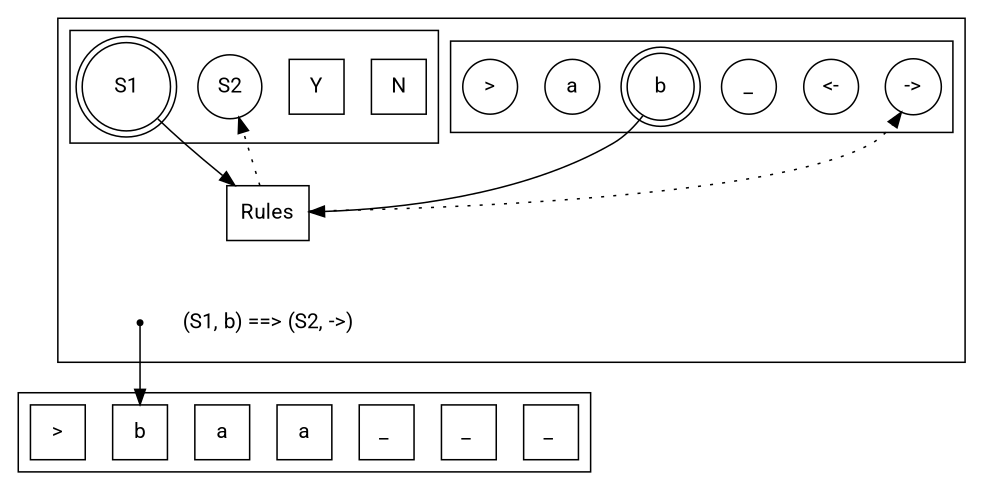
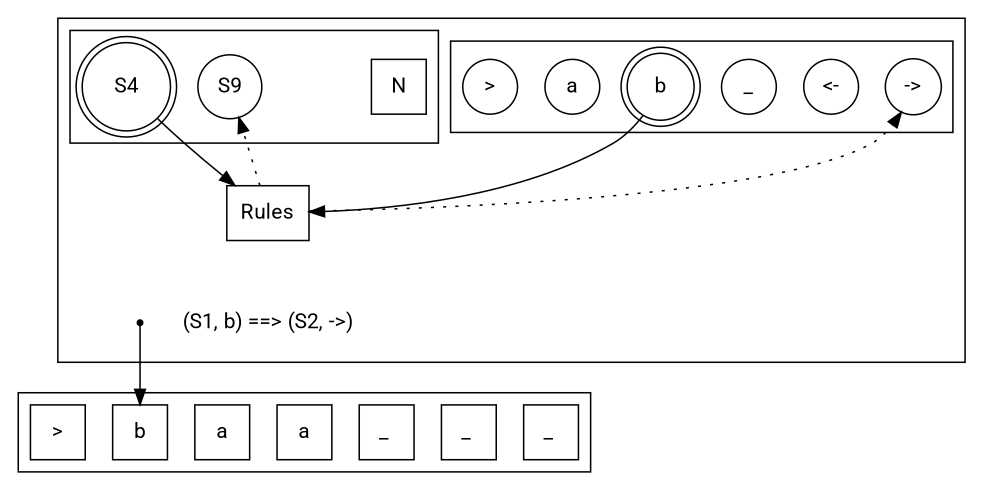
(126, 87) -> (126, 87)
(230, 87) -> (230, 87)
(317, 87) -> none
